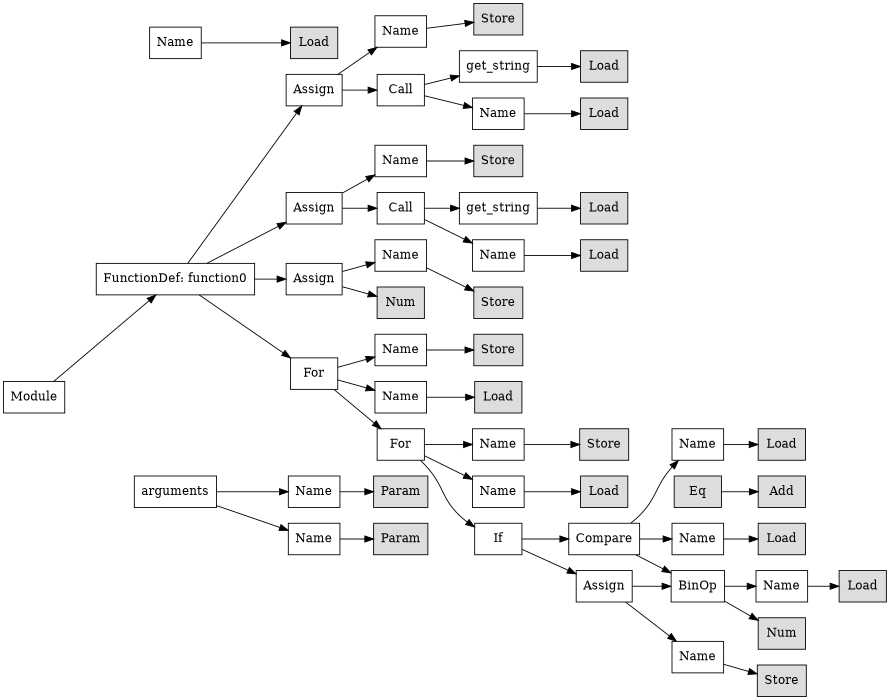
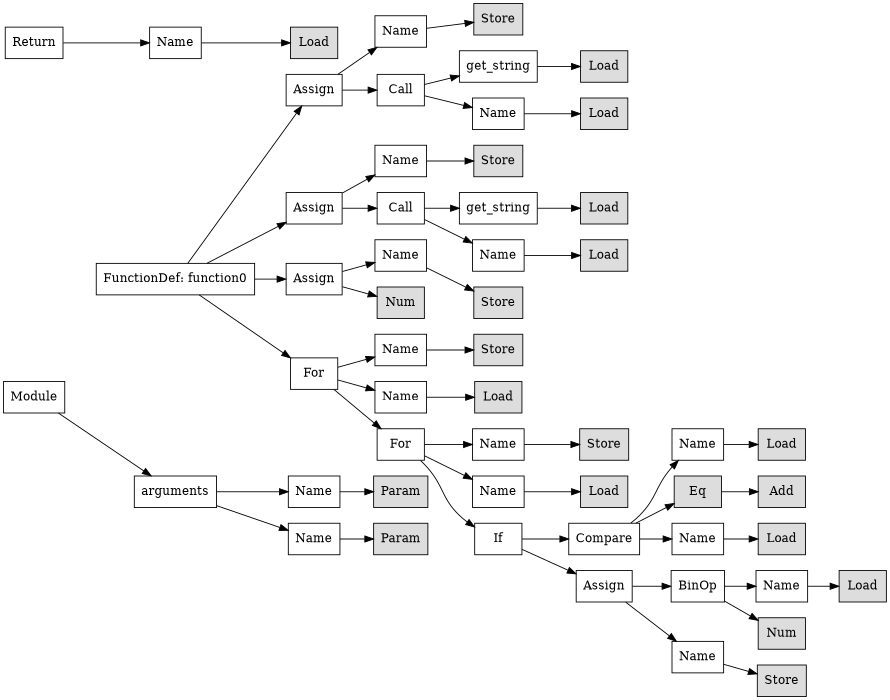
none -> (34, 43)
(101, 341) -> (101, 442)
(649, 562) -> (651, 515)
